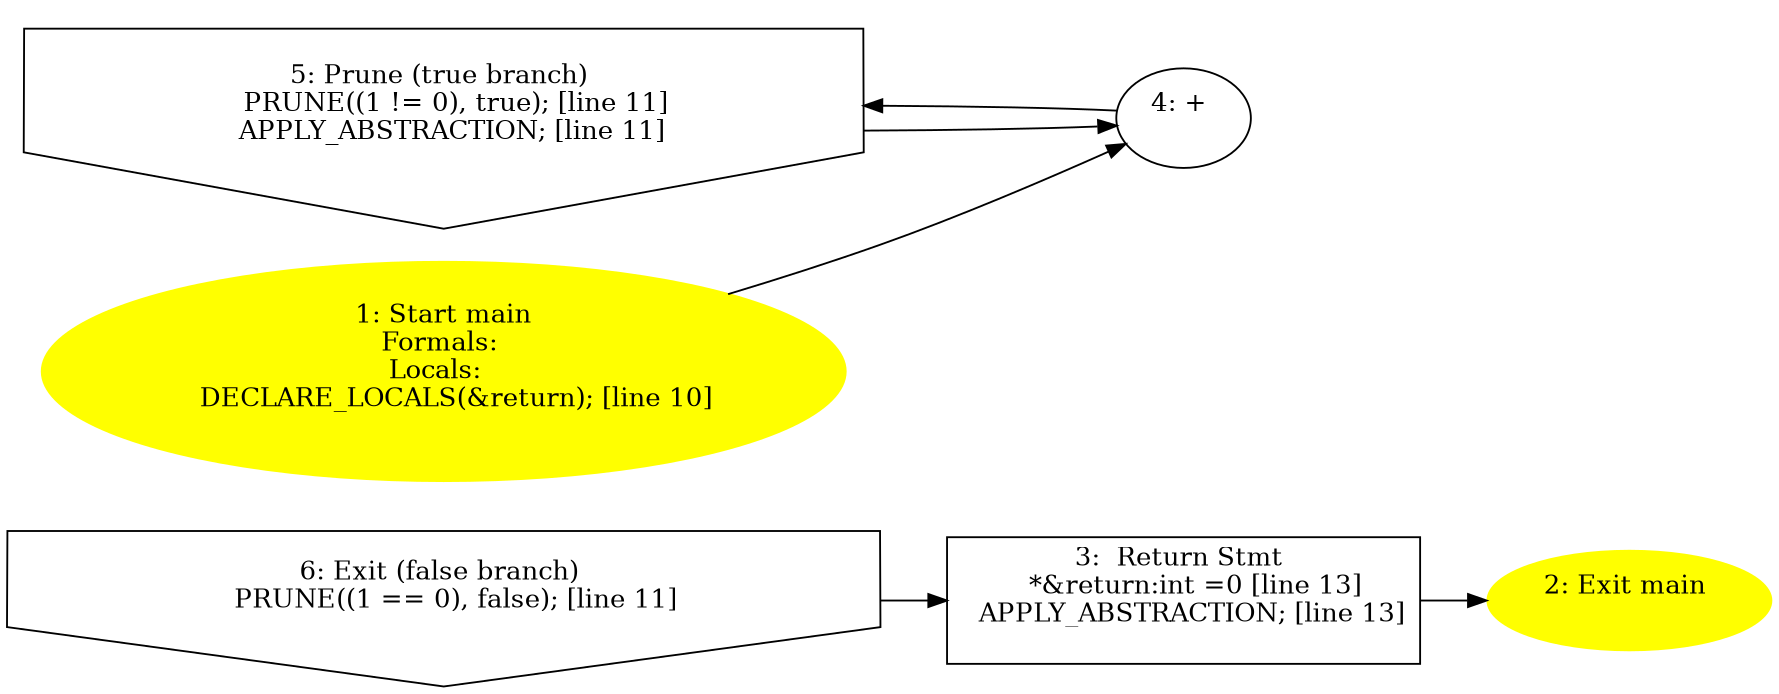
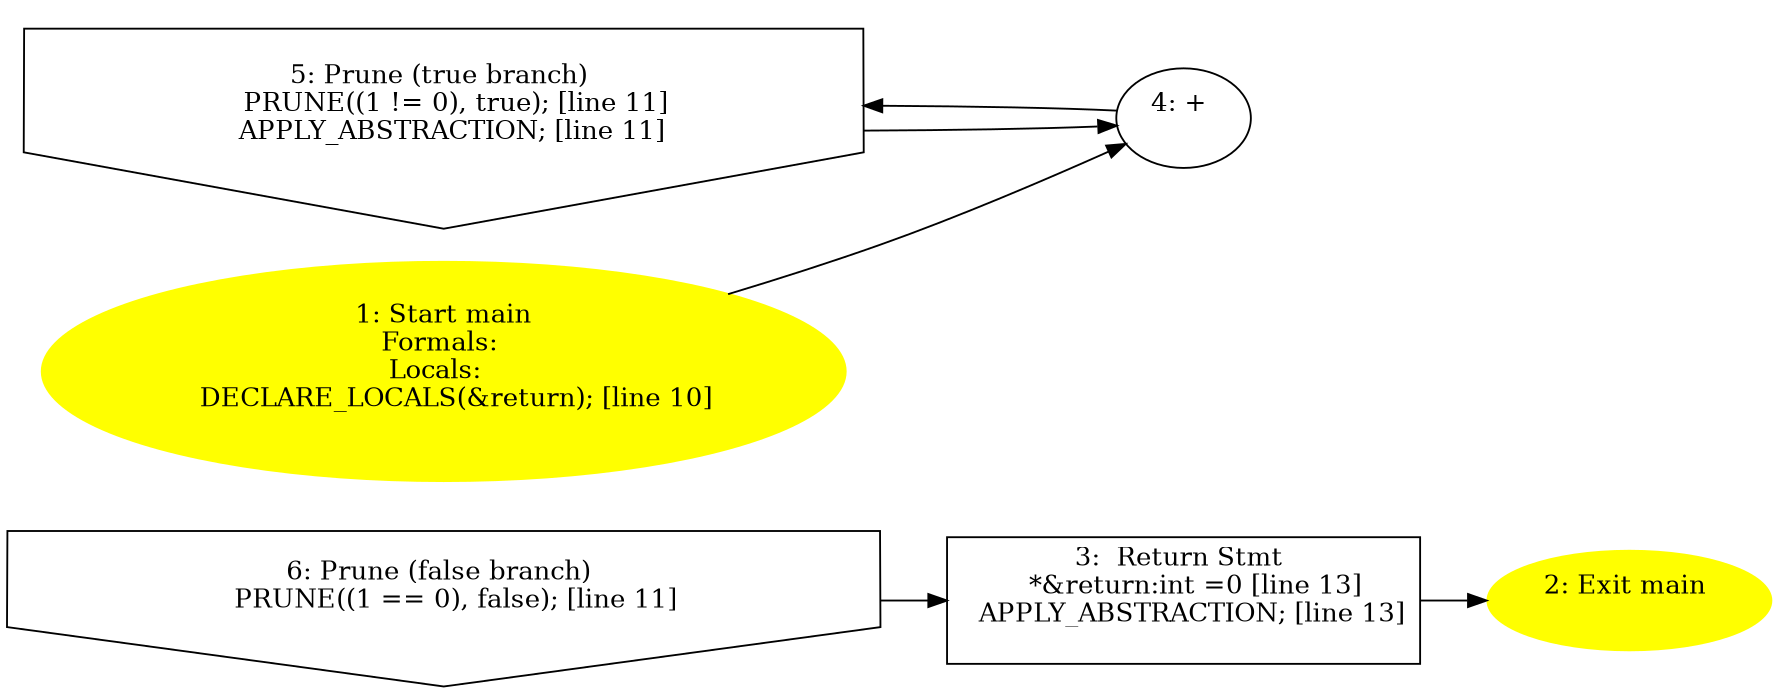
(444, 601) -> (444, 601)
